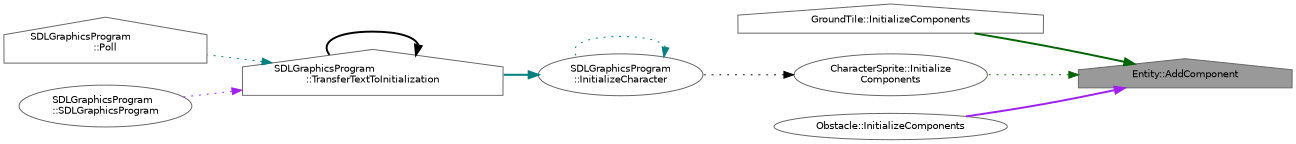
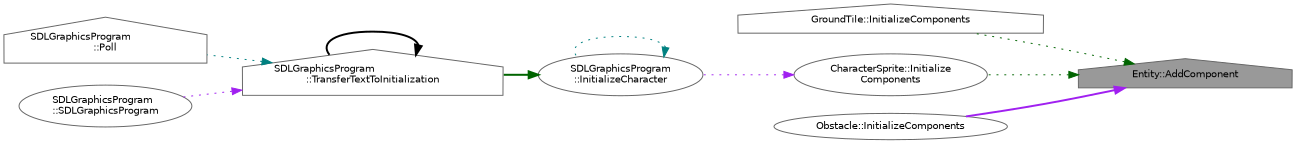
(1050, 47) -> (1050, 47)
(516, 75) -> (516, 75)
(743, 75) -> (743, 75)
